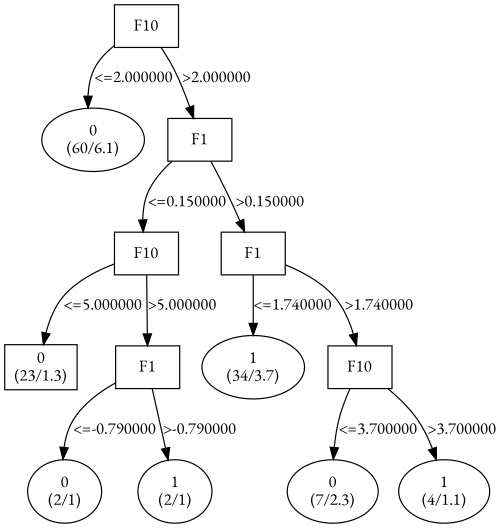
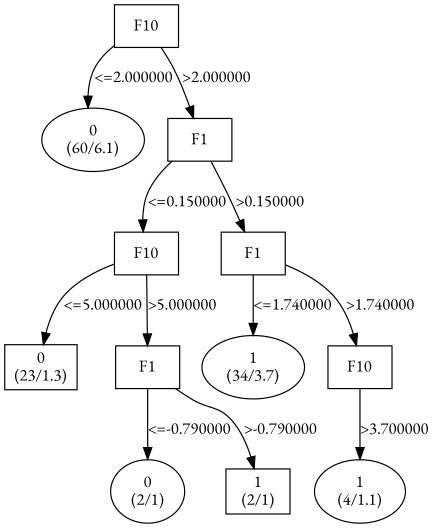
(175, 491) -> (258, 491)
(333, 491) -> none
